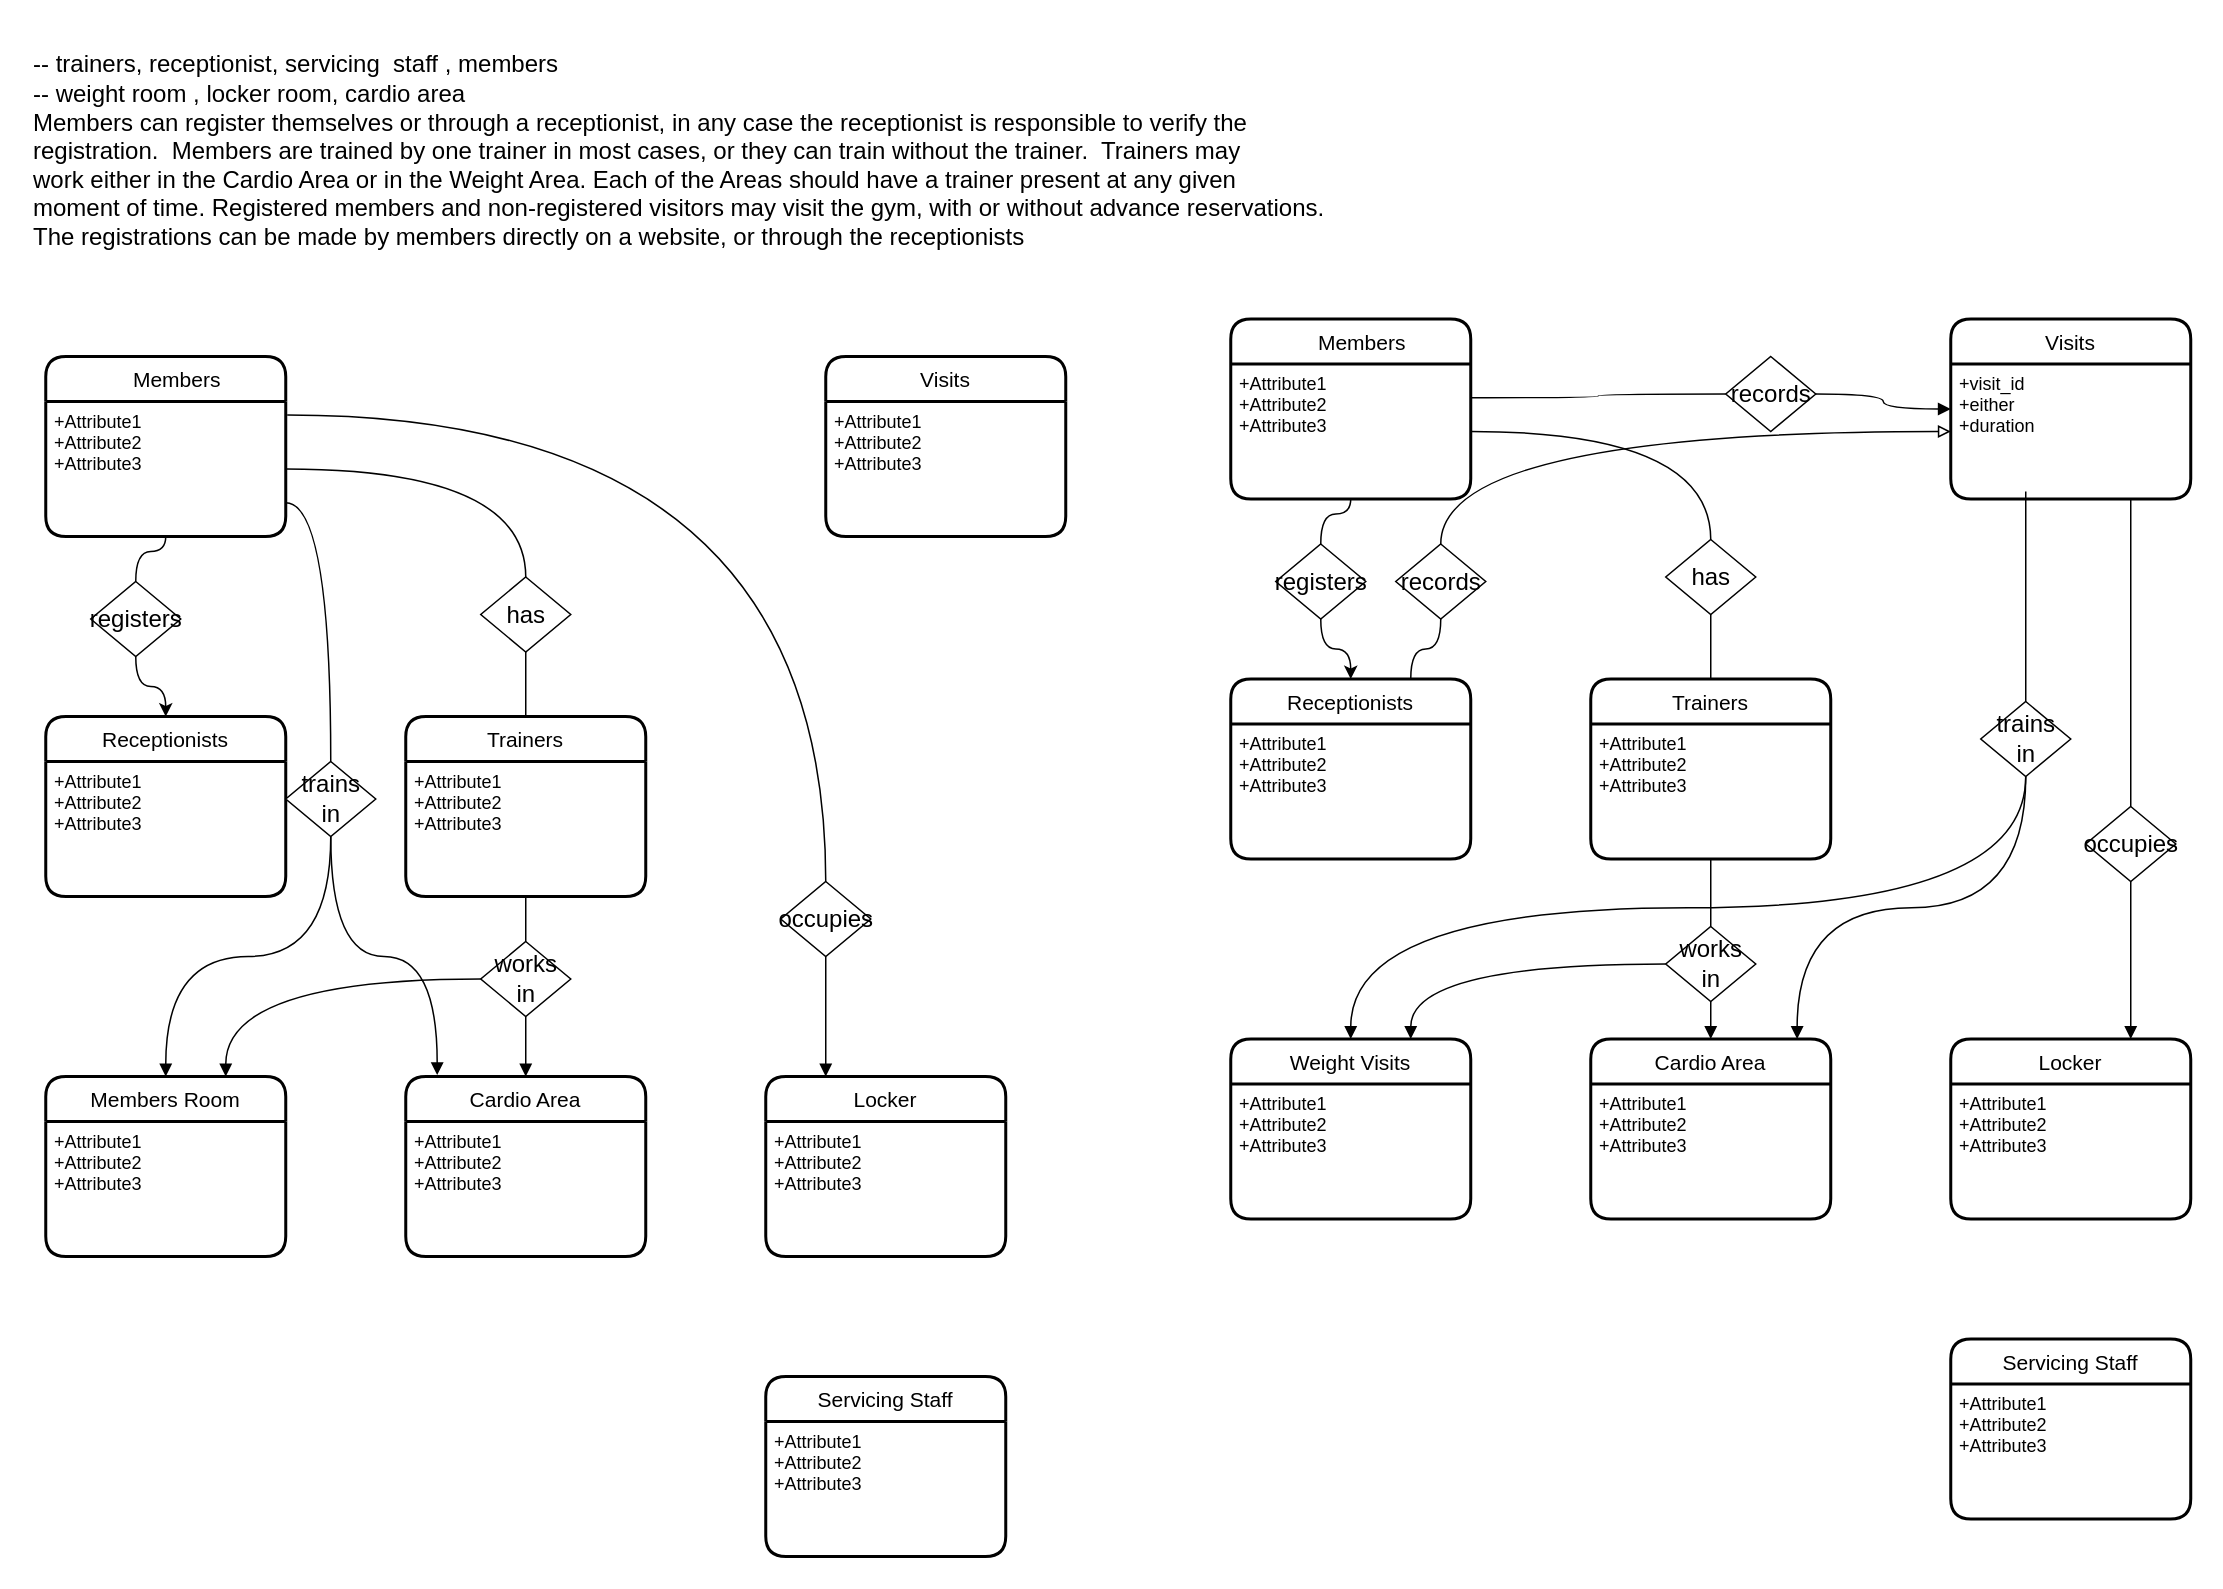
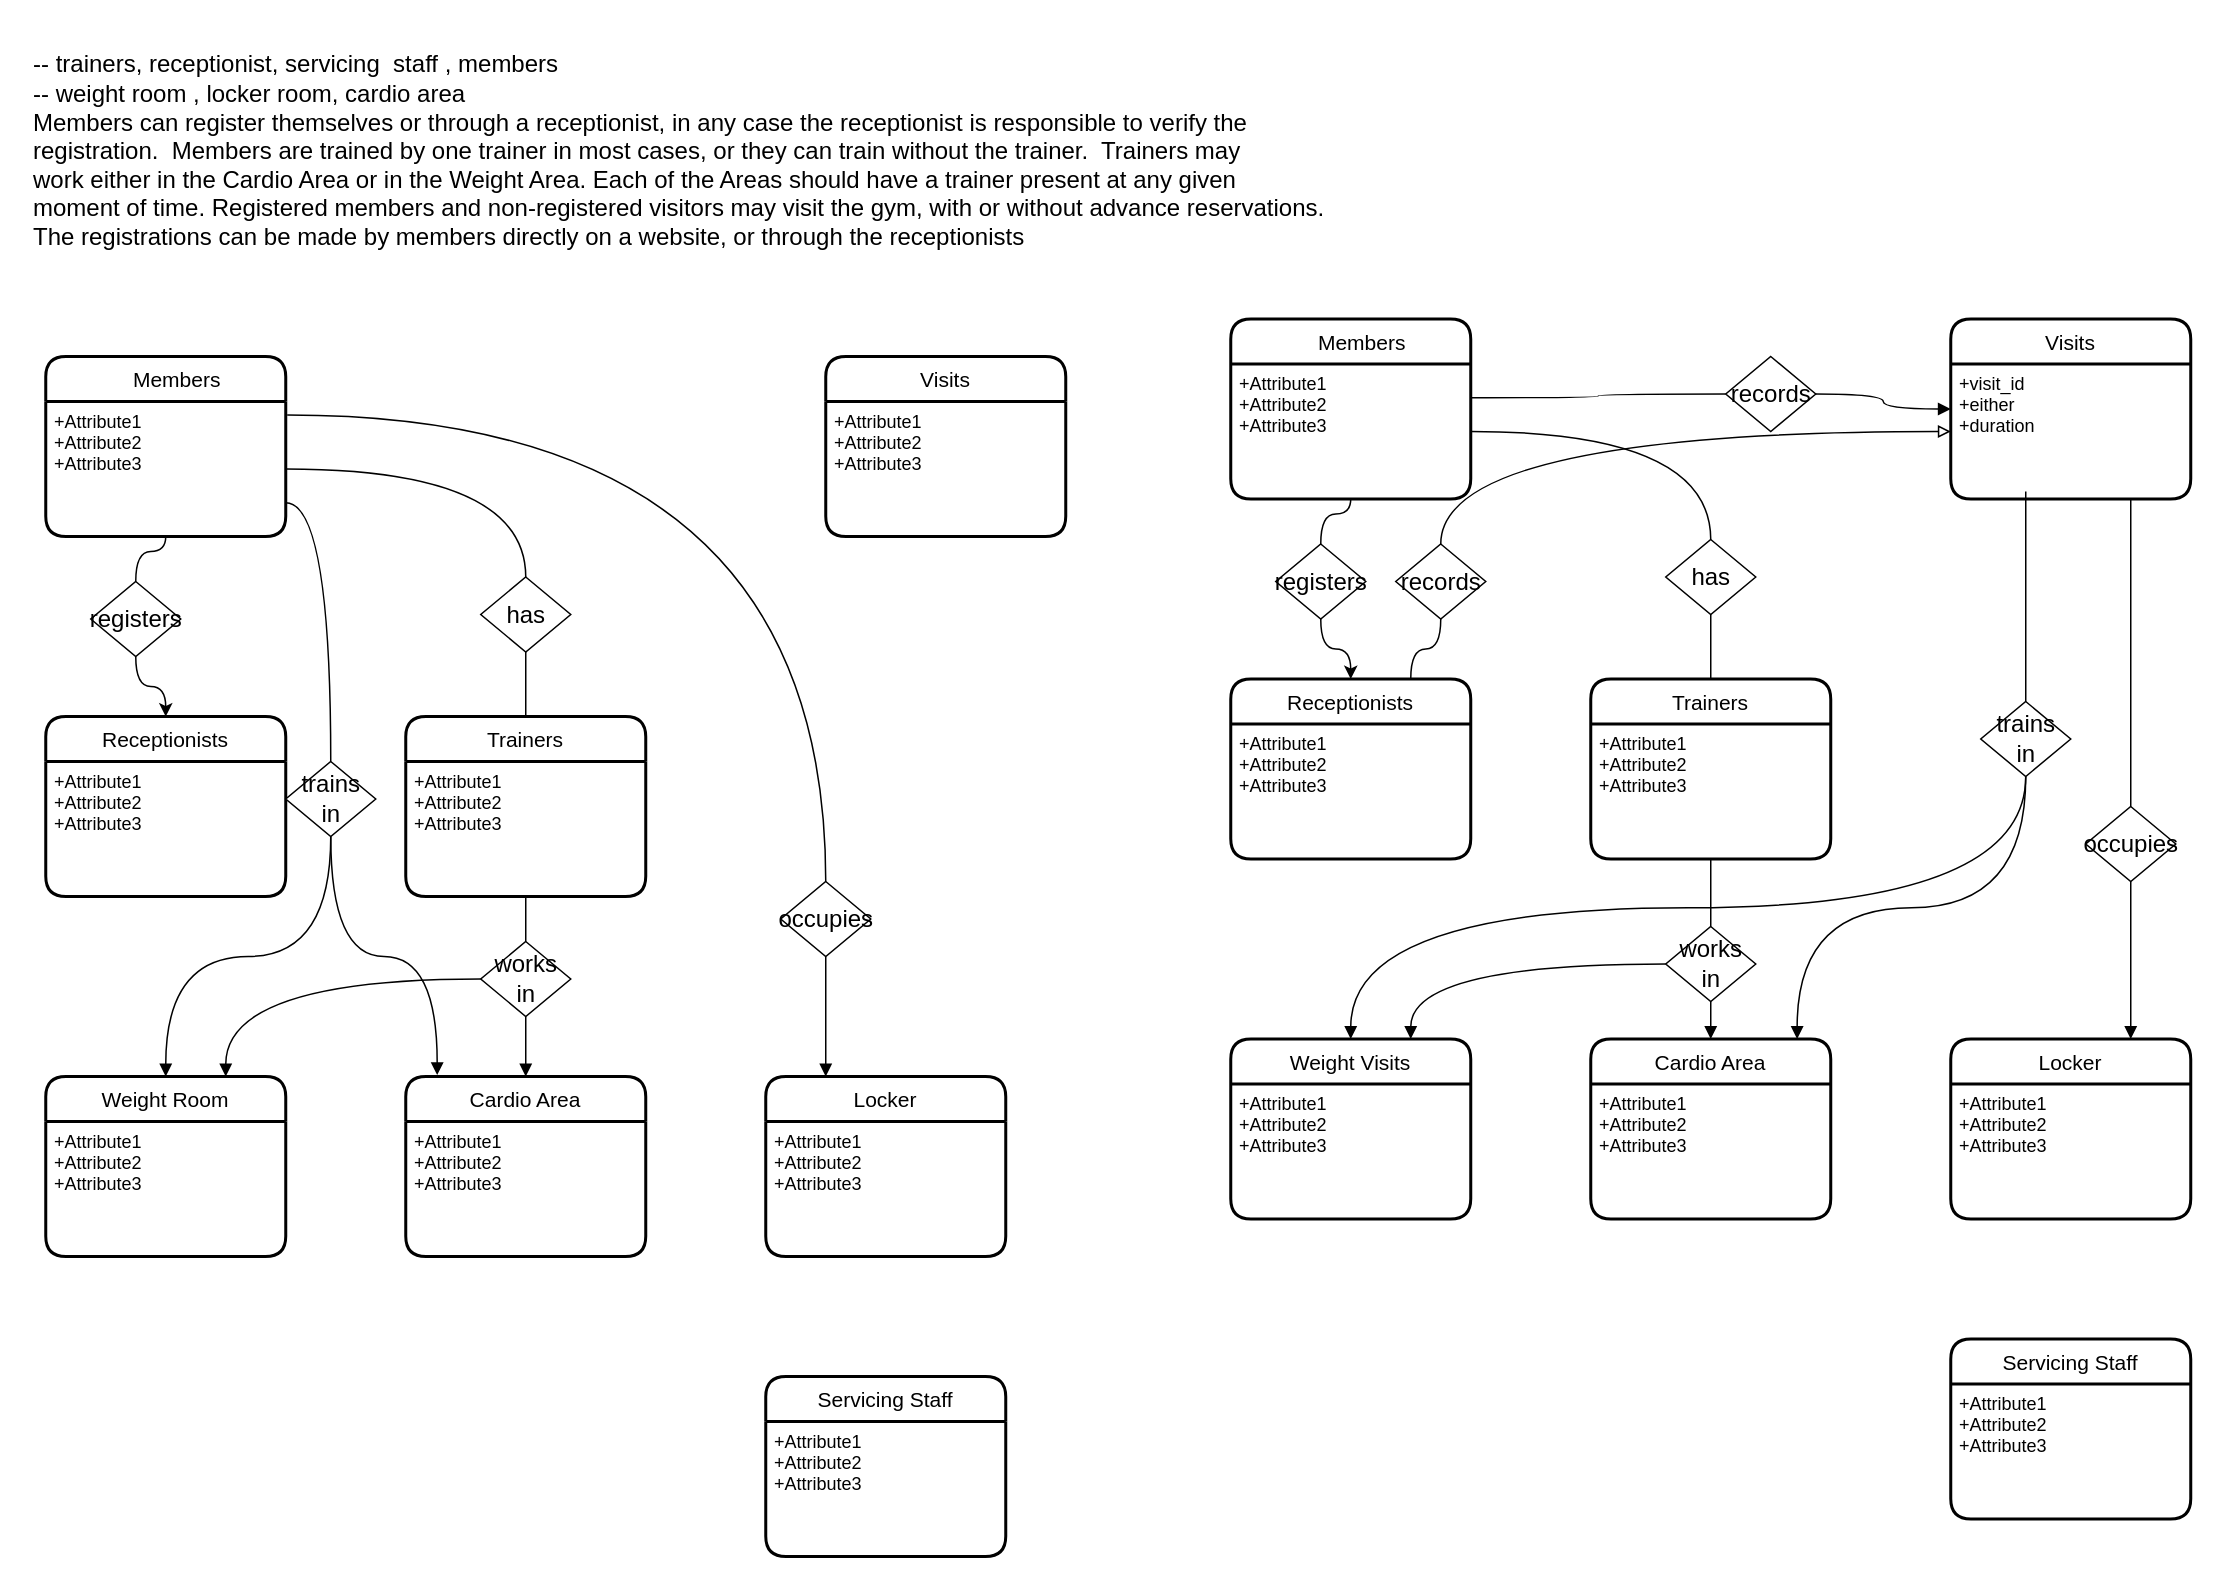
(165, 1100) -> (165, 1100)
